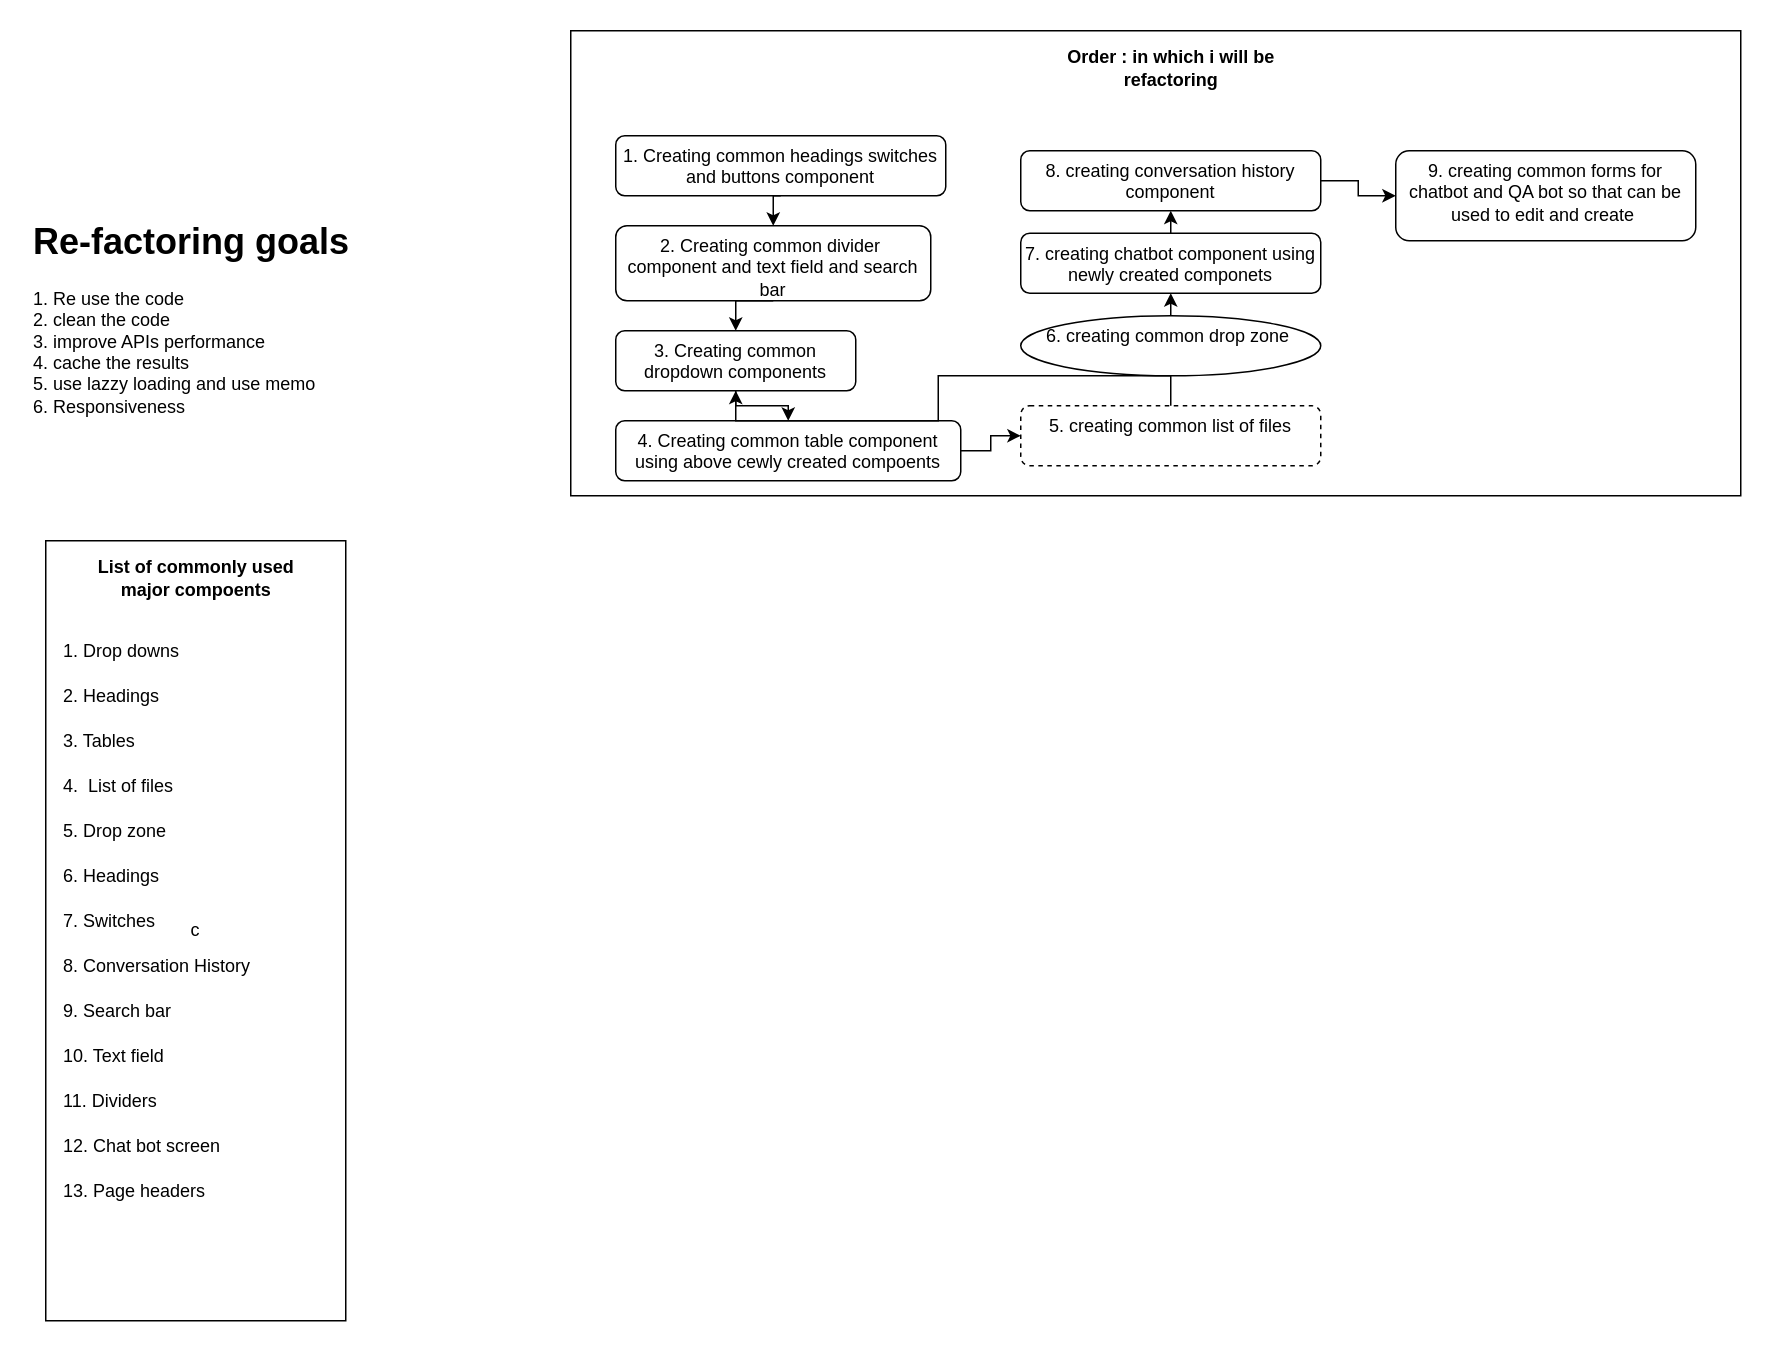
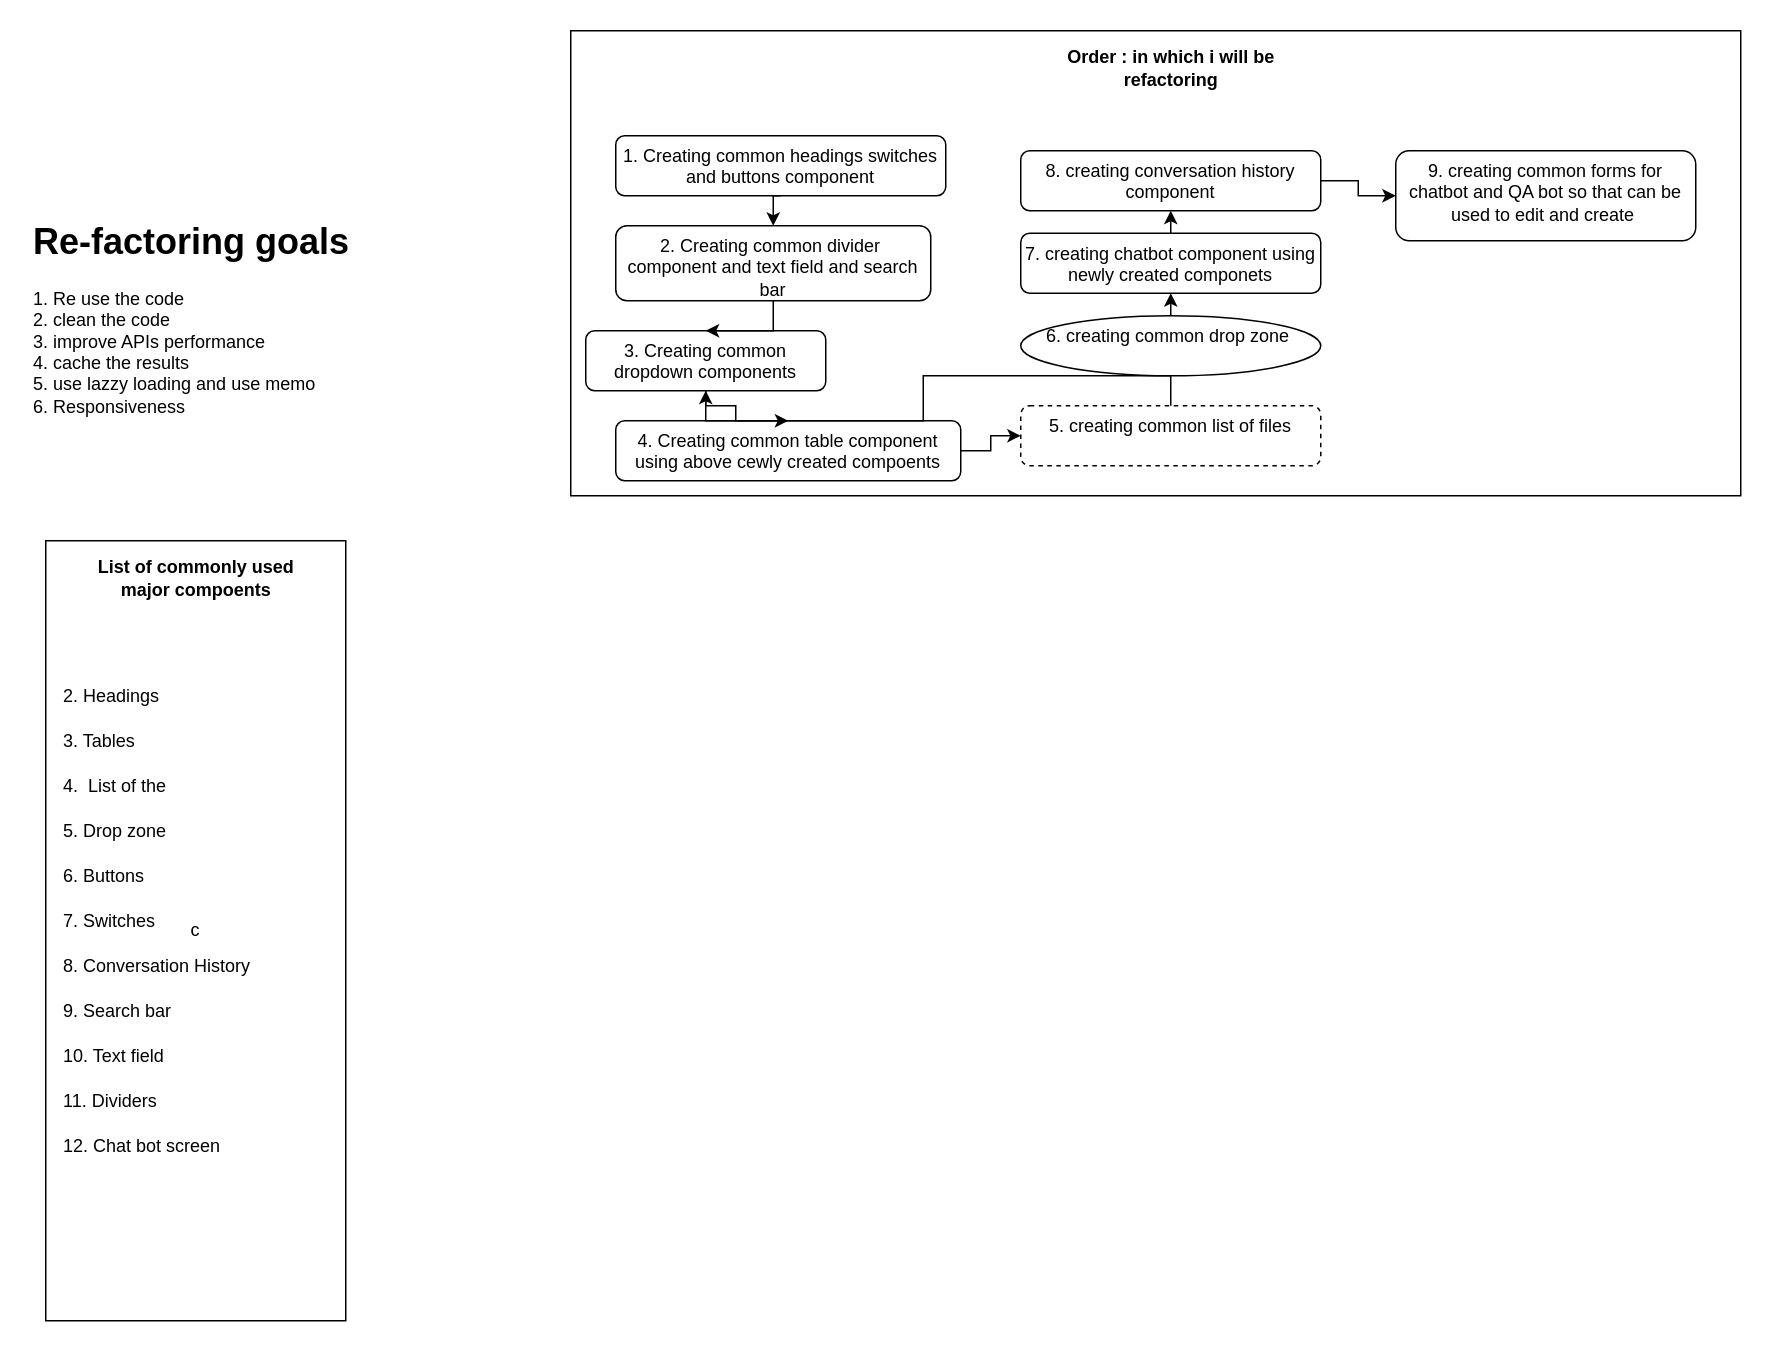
(736, 361) -> (706, 361)
(166, 653) -> none
(133, 787) -> (128, 787)
(112, 877) -> (109, 877)
(166, 1193) -> none
